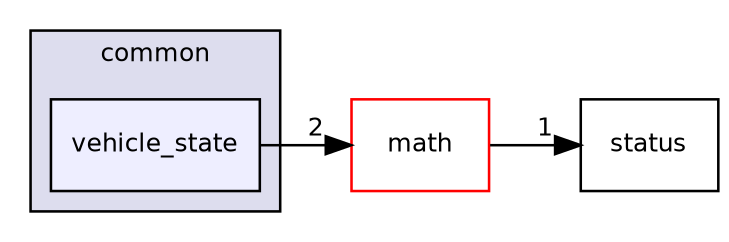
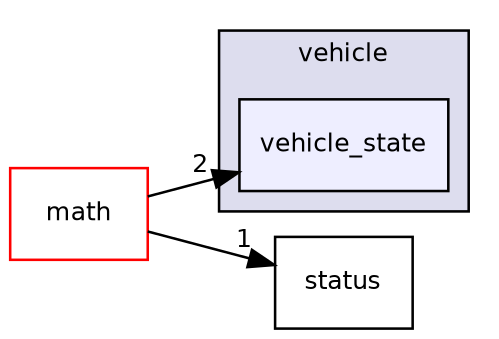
(155, 55) -> (344, 55)
(296, 145) -> (181, 188)
